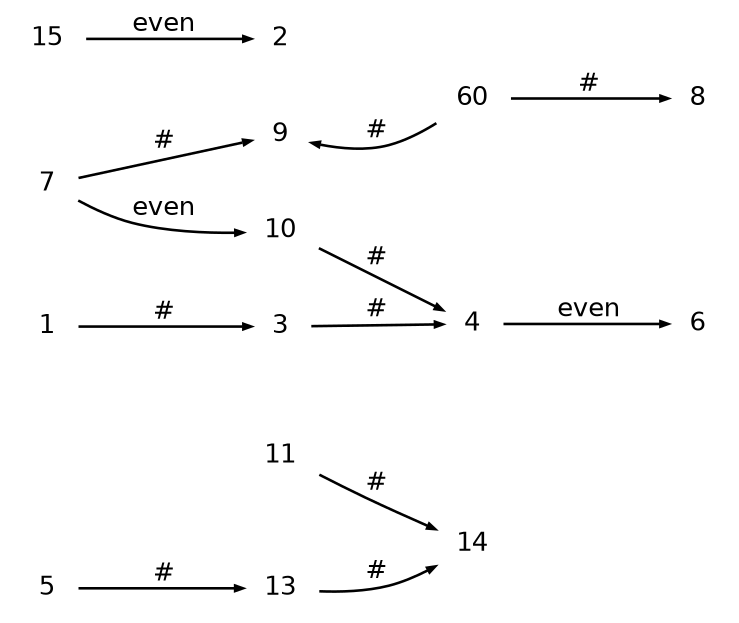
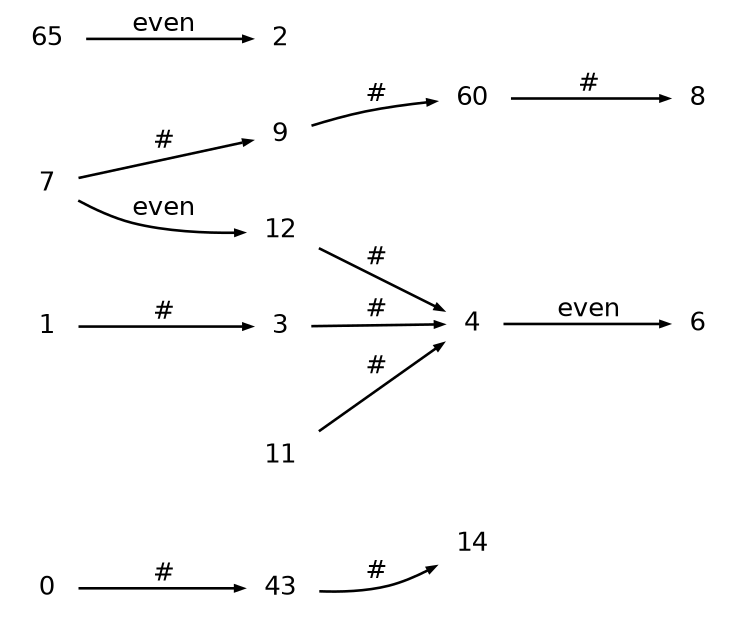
(48, 39) -> (48, 39)
(381, 147) -> (369, 111)
(281, 231) -> (281, 231)
(373, 501) -> (378, 390)
(48, 588) -> (48, 588)
(281, 588) -> (281, 588)
